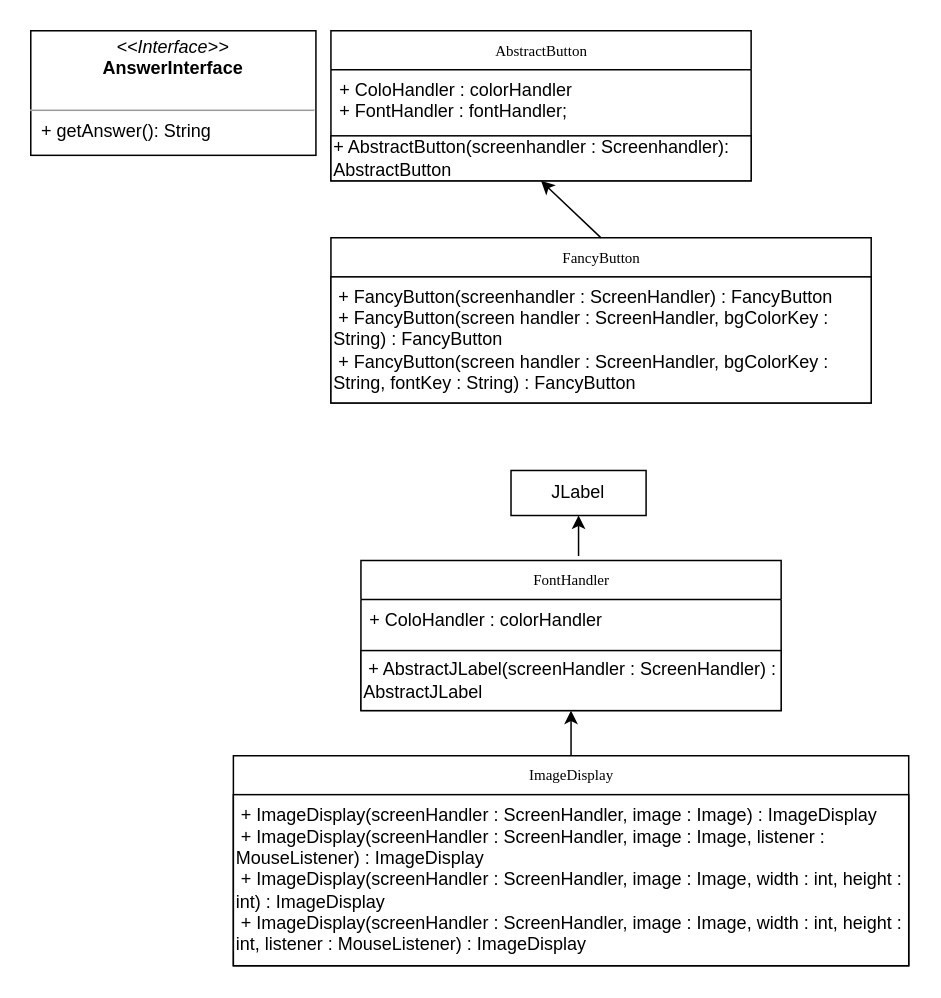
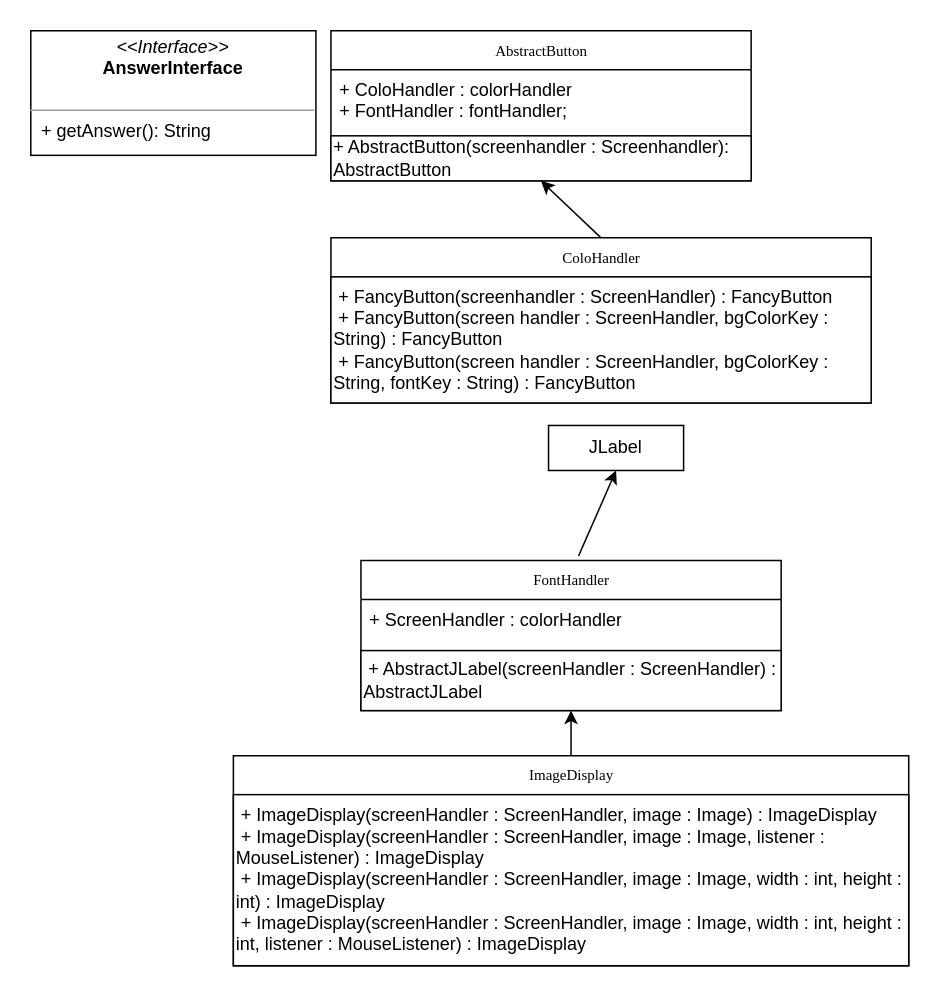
(602, 257) -> (602, 257)
(578, 493) -> (616, 448)
(492, 621) -> (505, 621)
